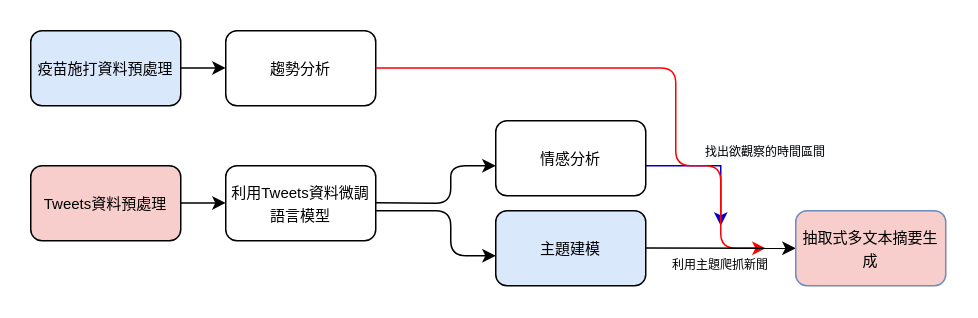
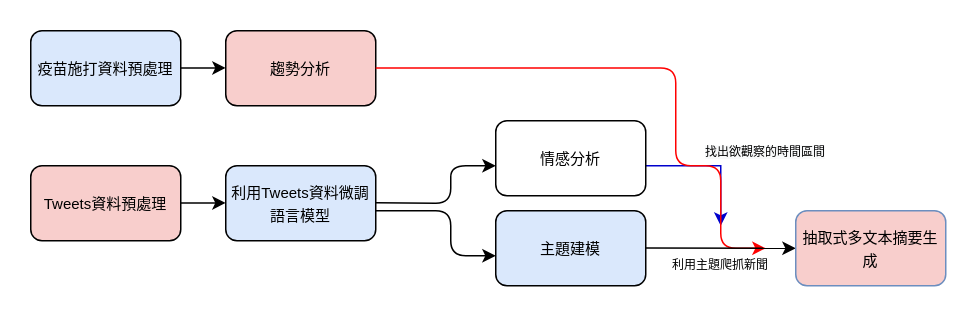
(301, 68) -> (301, 68)
(301, 203) -> (301, 203)
